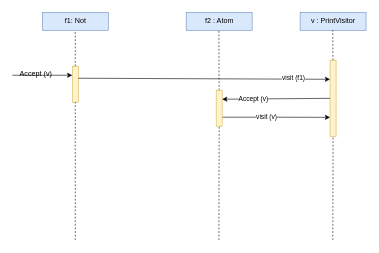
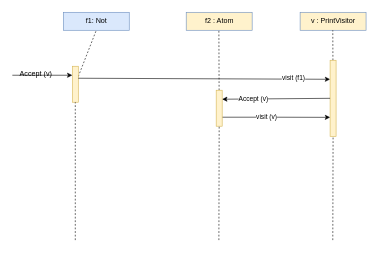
(75, 21) -> (96, 21)
(219, 21) -> (219, 21)
(333, 21) -> (333, 21)
